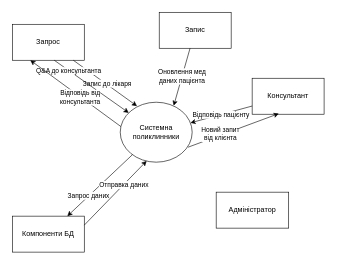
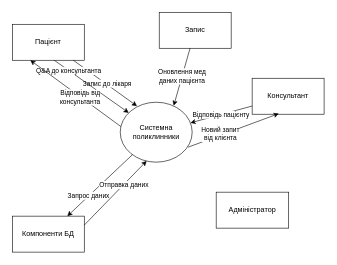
(48, 42) -> (48, 42)
